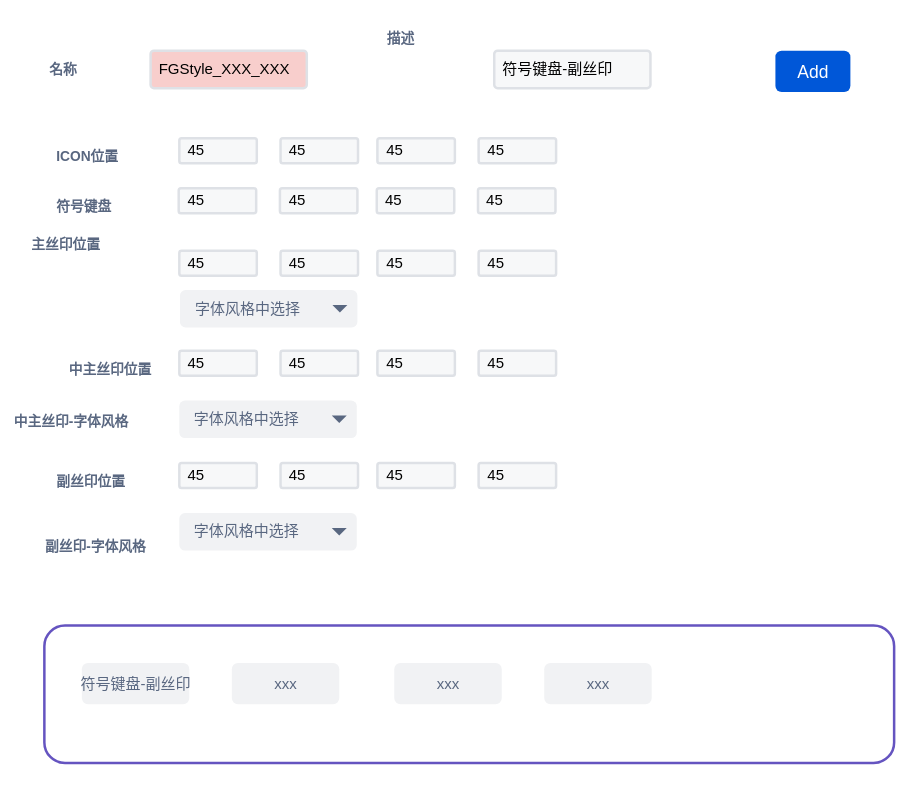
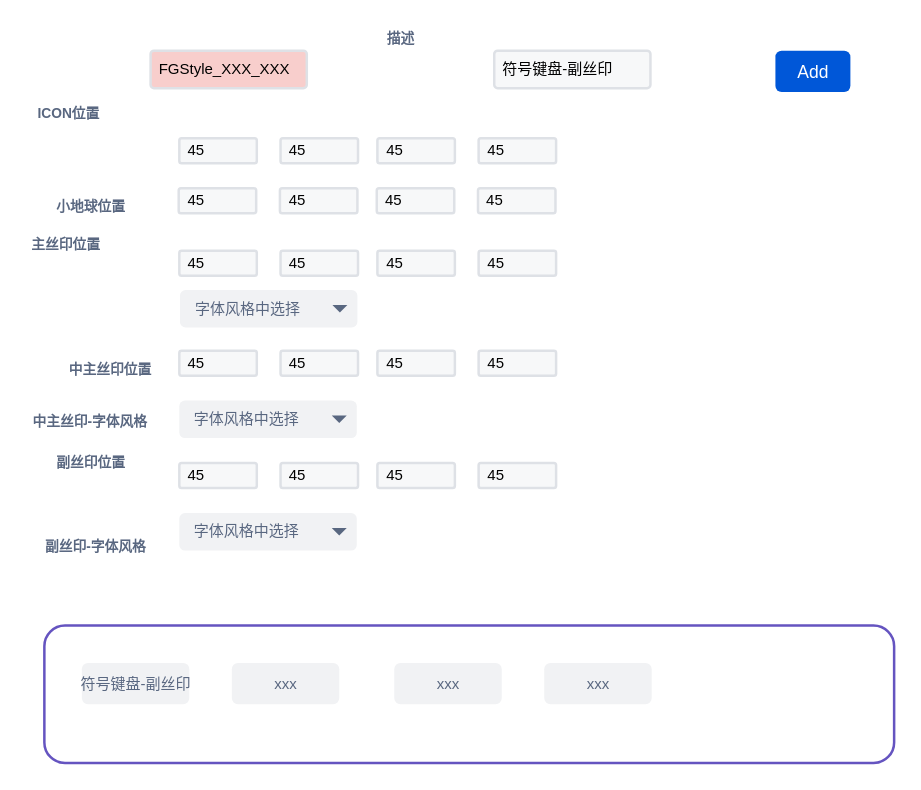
(63, 69) -> none
(92, 157) -> (73, 113)
(84, 207) -> (91, 207)
(69, 421) -> (88, 421)
(92, 482) -> (92, 463)
